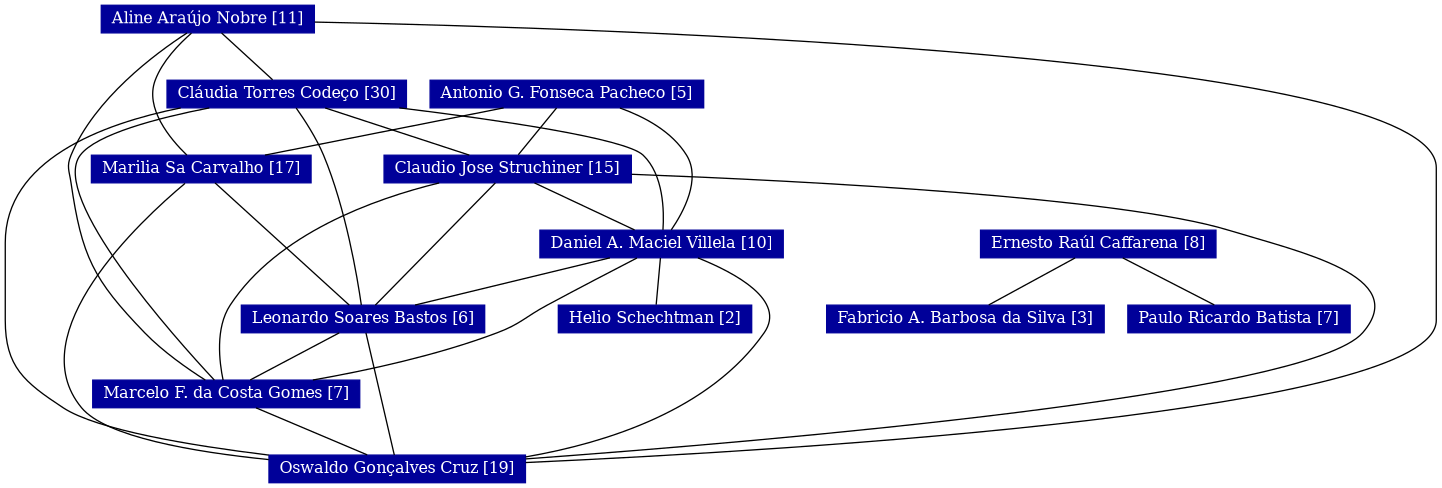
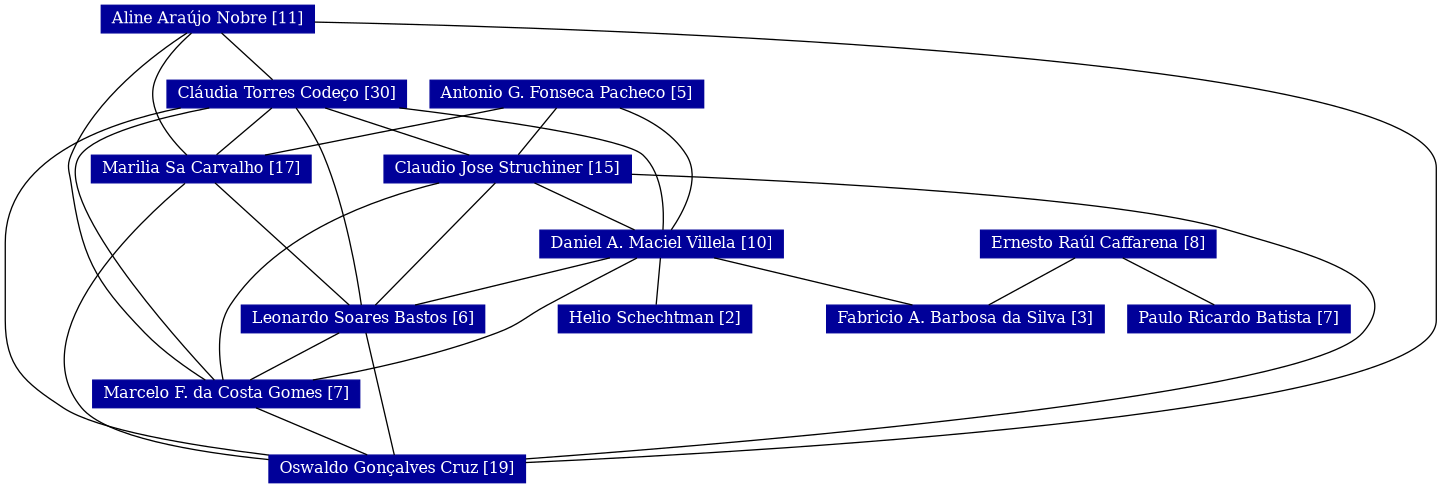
none -> (244, 131)
(706, 389) -> (813, 281)
